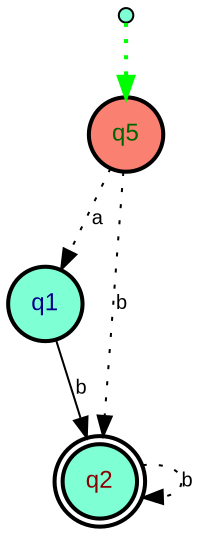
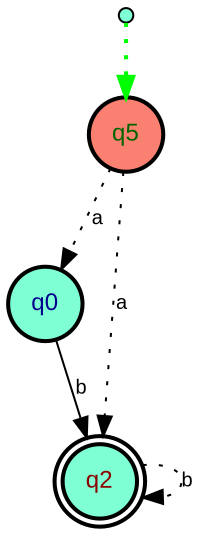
(45, 304) -> (45, 304)
(122, 304) -> (122, 304)
